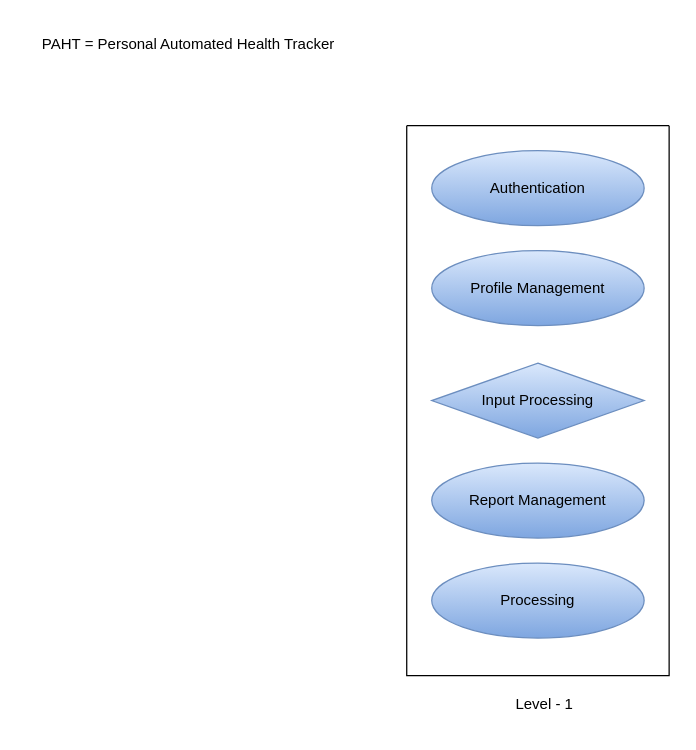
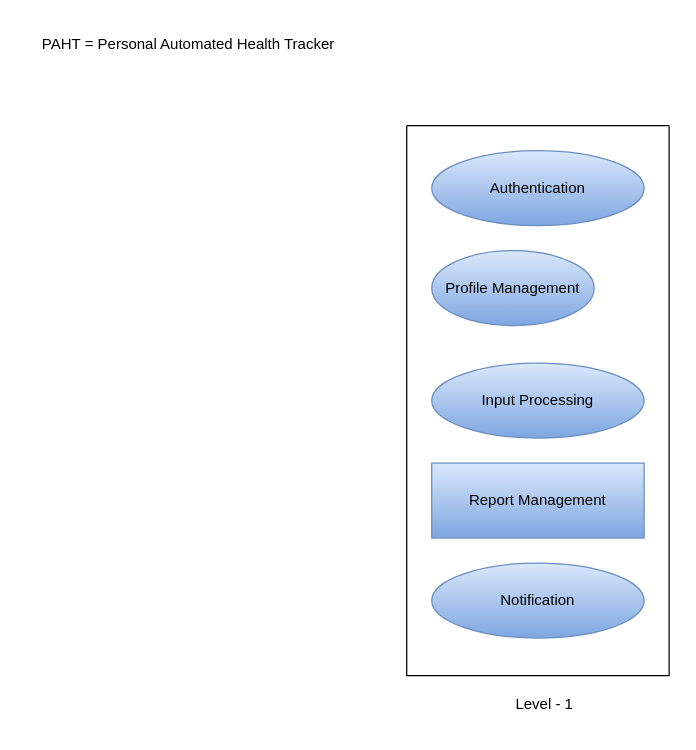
(538, 288) -> (513, 288)
(538, 401) -> (538, 401)
(538, 501) -> (538, 501)
(538, 601) -> (538, 601)
